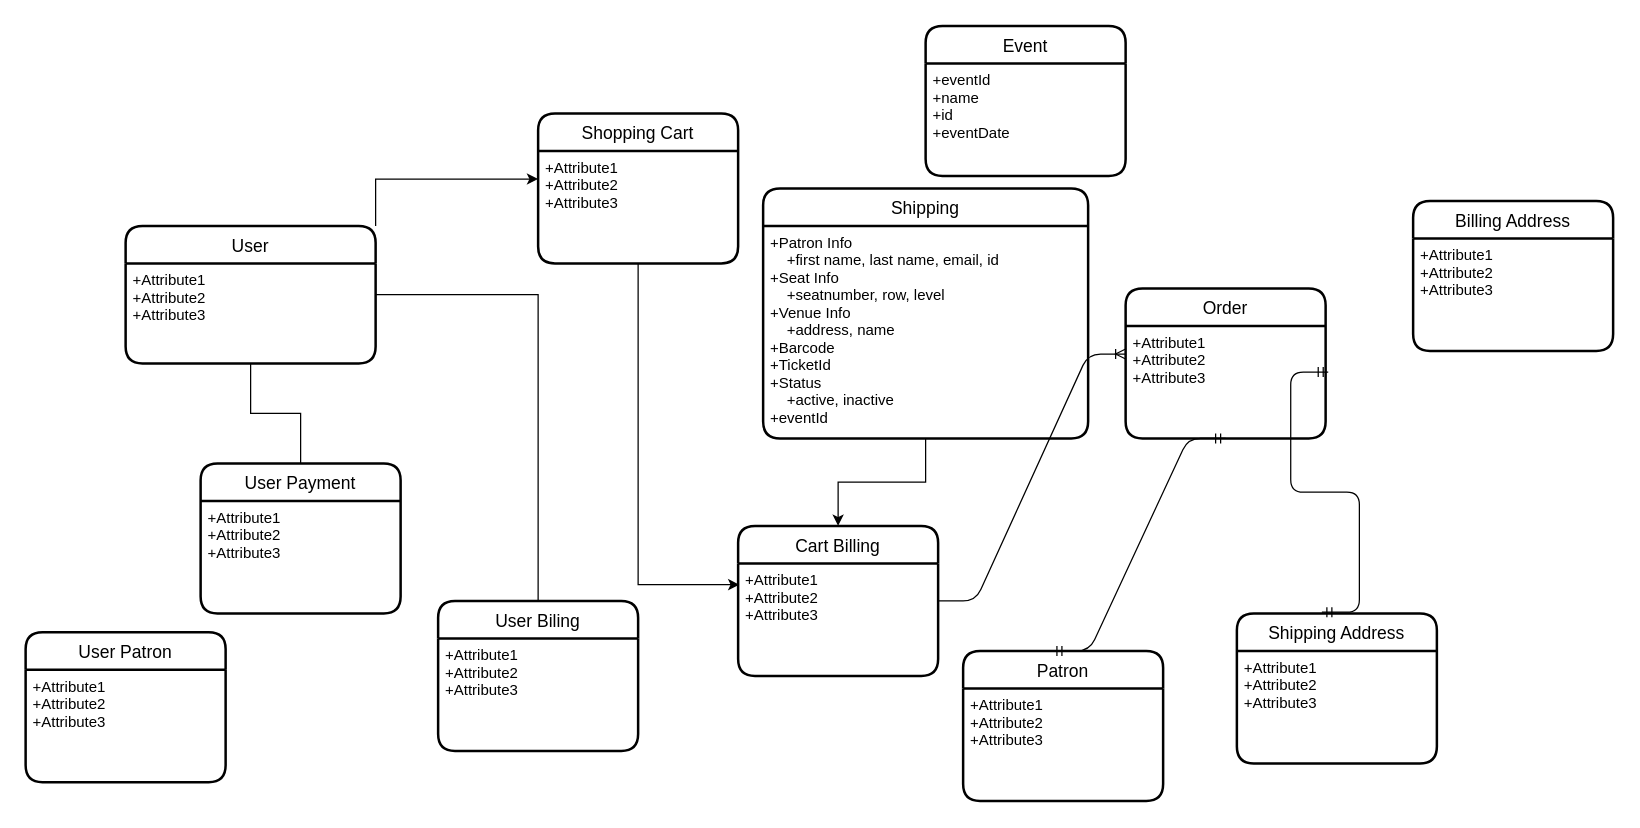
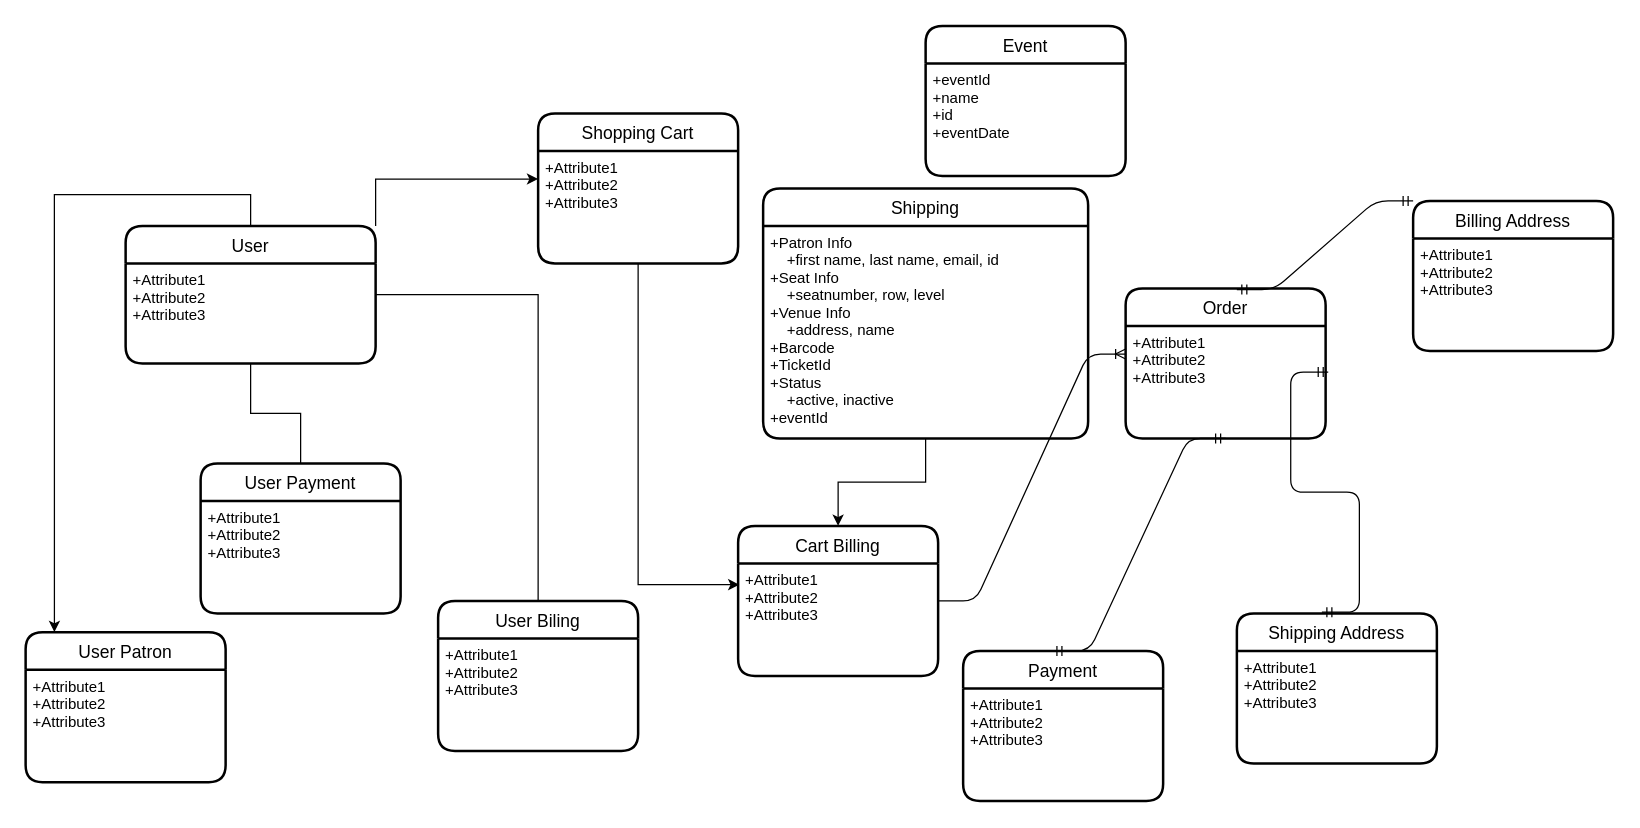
none -> (1337, 234)
none -> (54, 296)
(1063, 670) -> (1063, 670)
